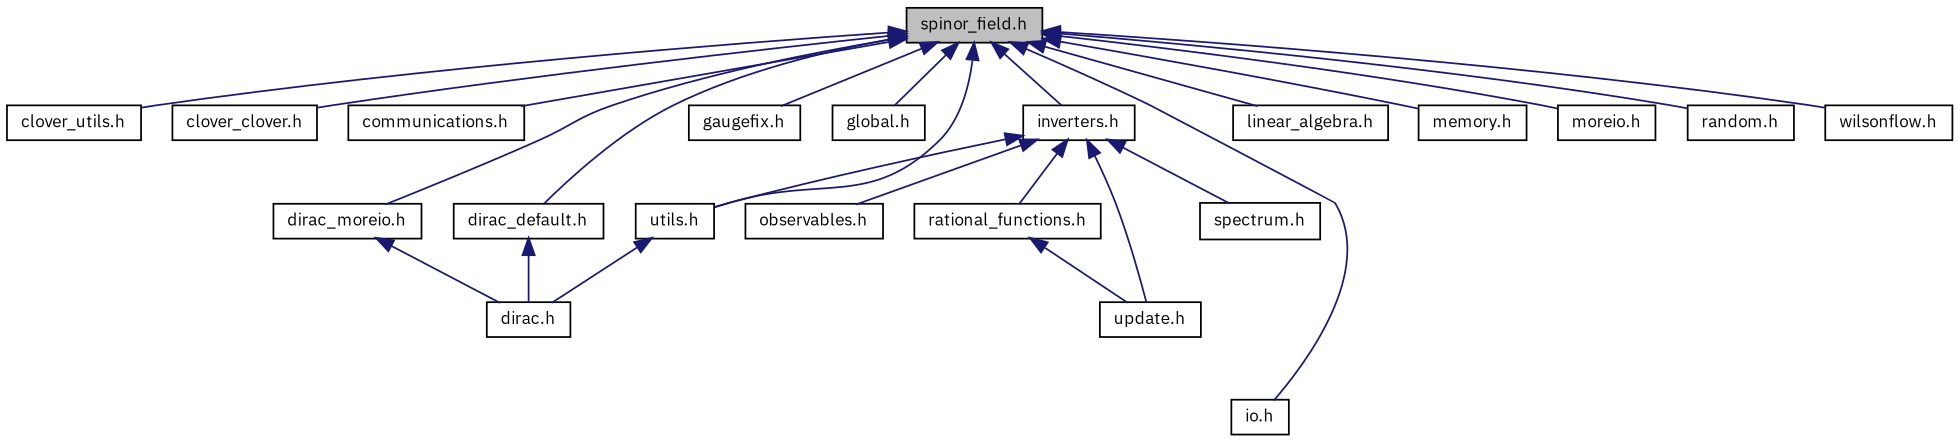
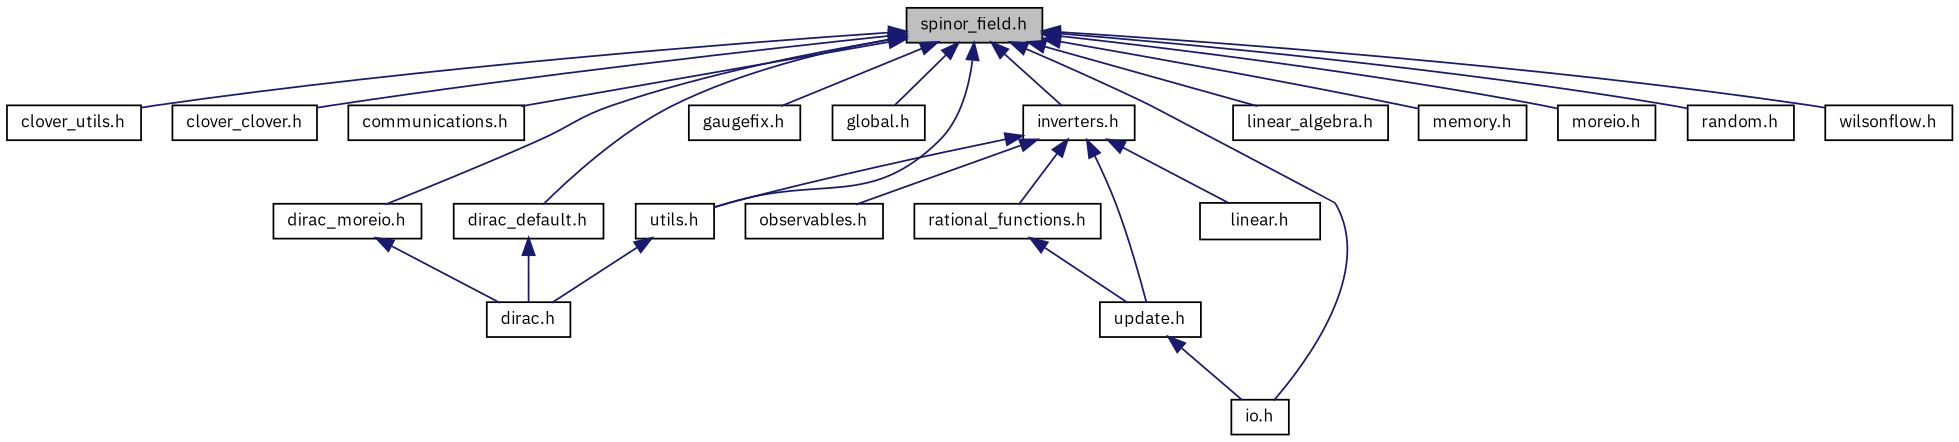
(1260, 221) -> (1260, 221)
none -> (1212, 374)
